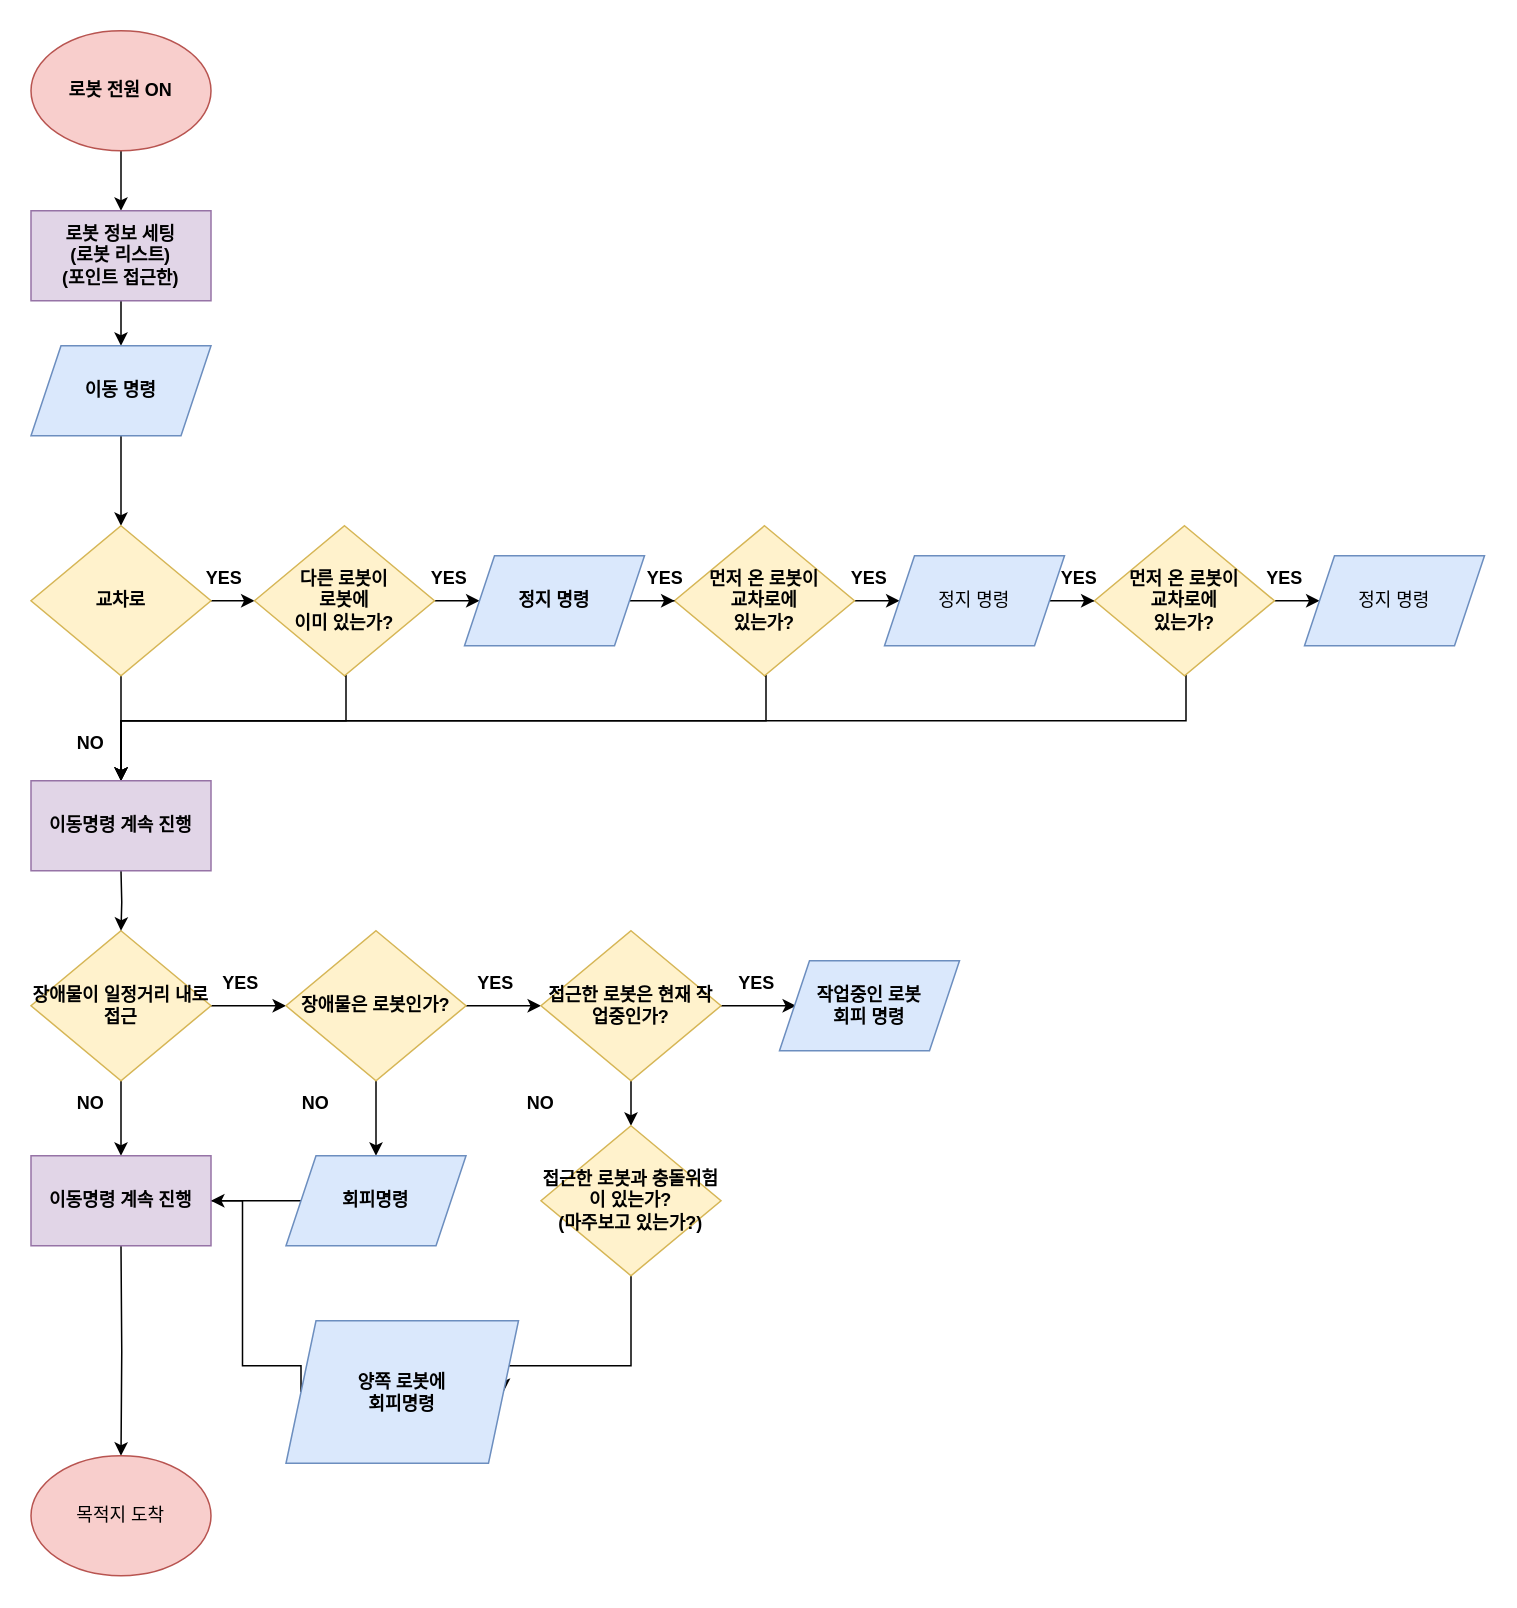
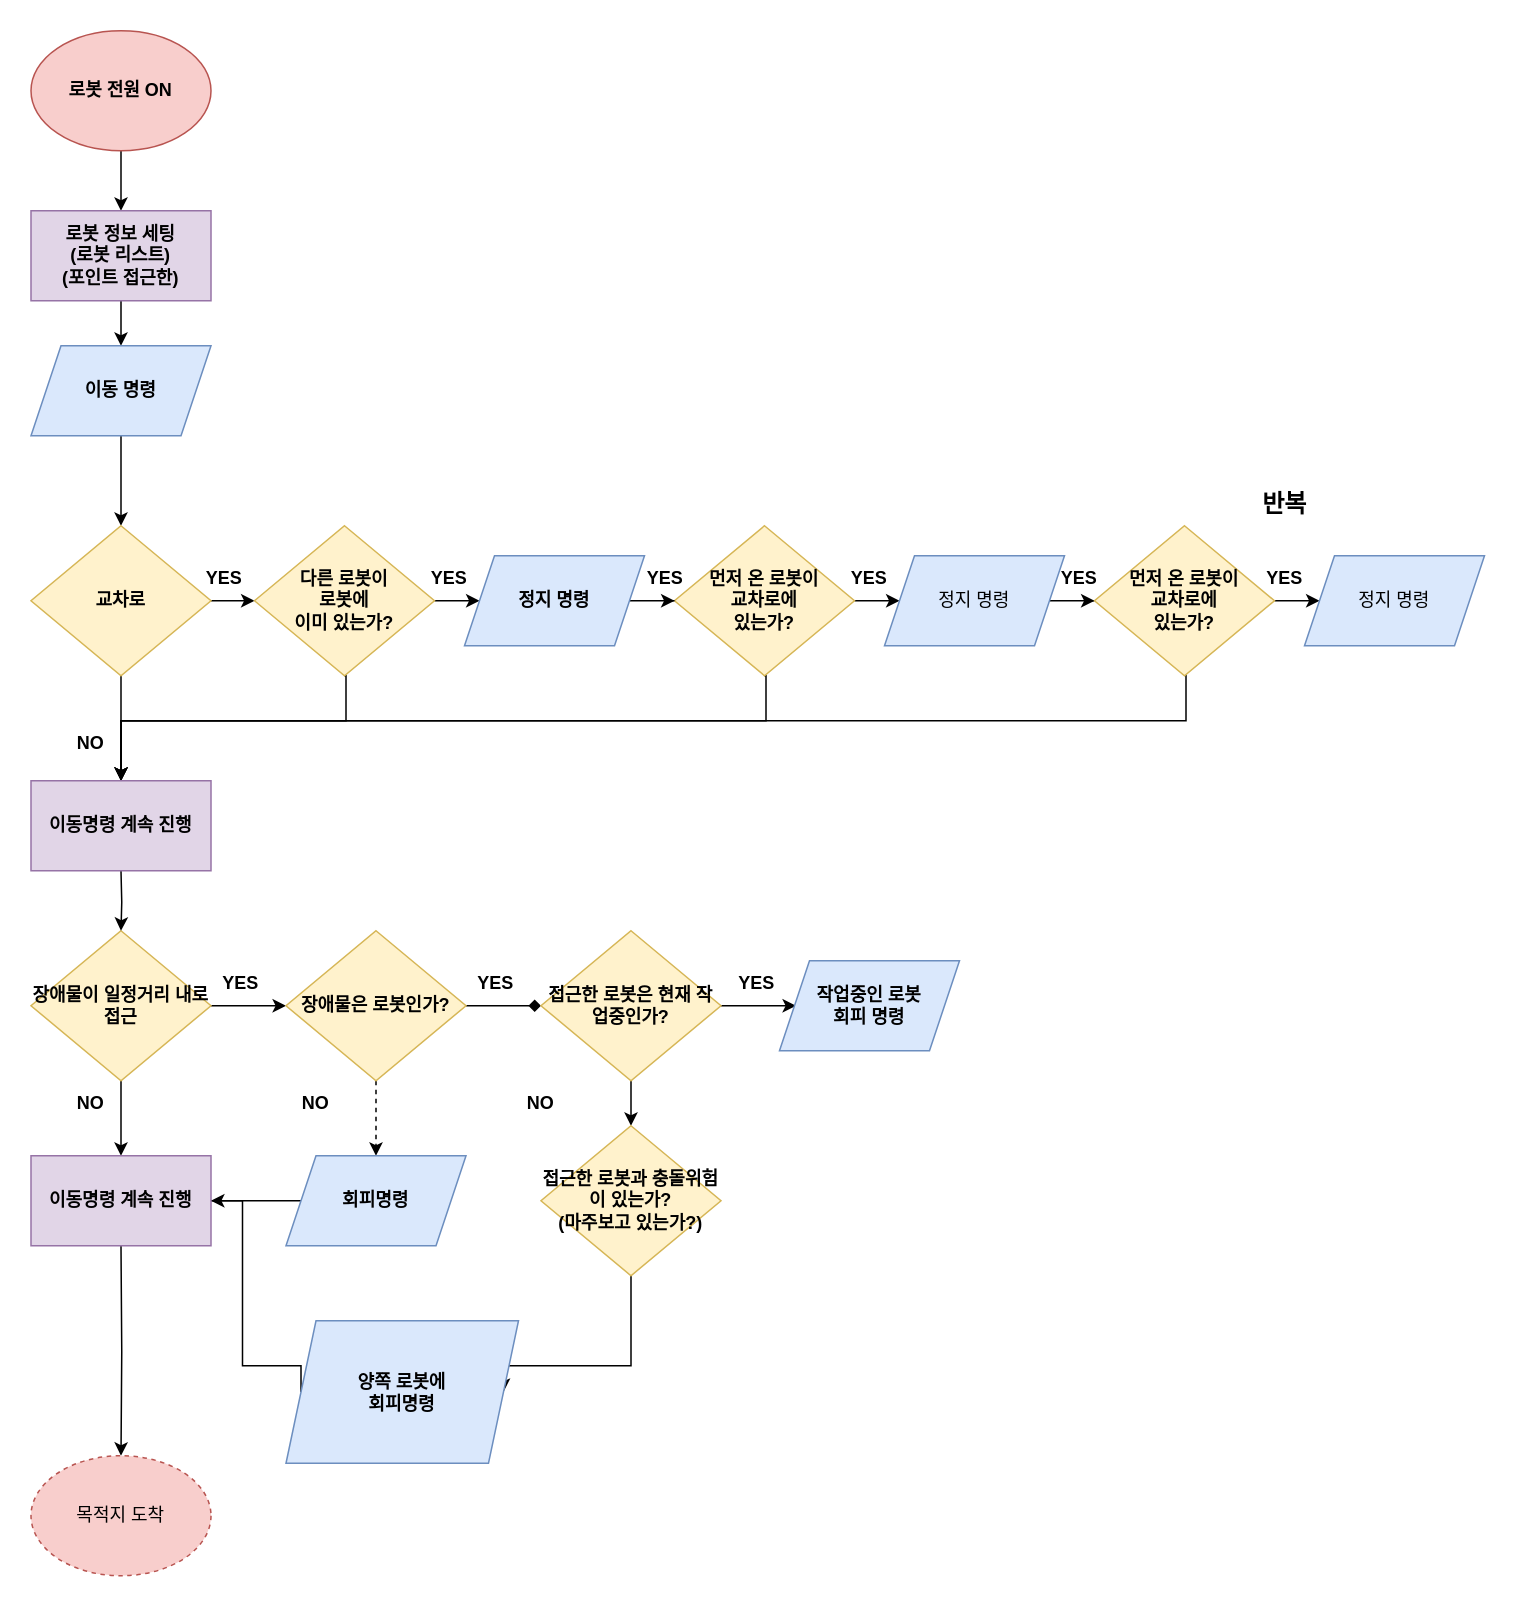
none -> (1285, 503)
(529, 1006) -> (528, 1006)
(376, 1114) -> (376, 1114)
(121, 1516) -> (121, 1516)
